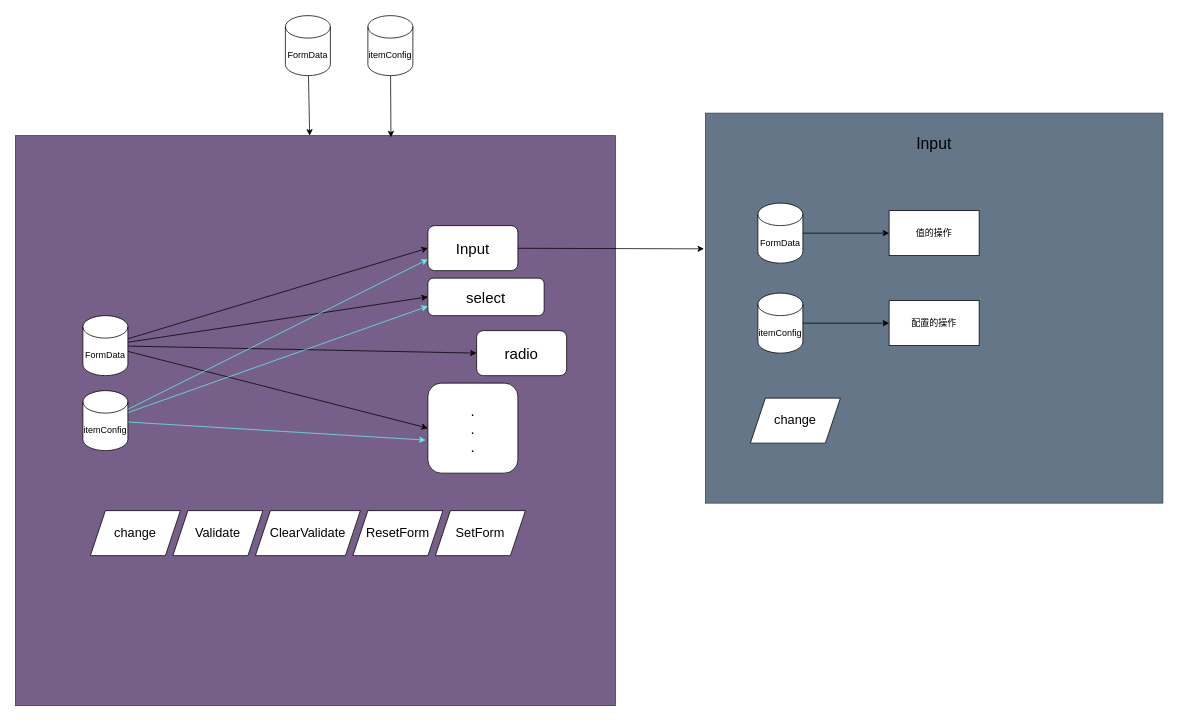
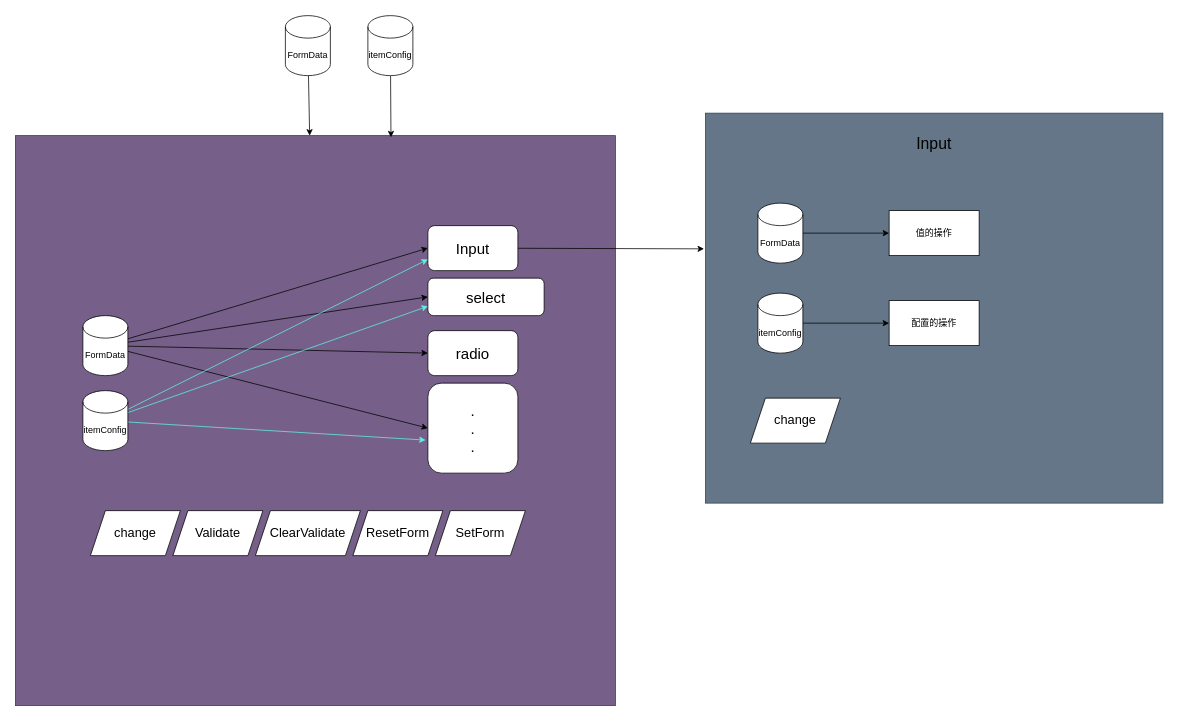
(522, 353) -> (473, 353)
